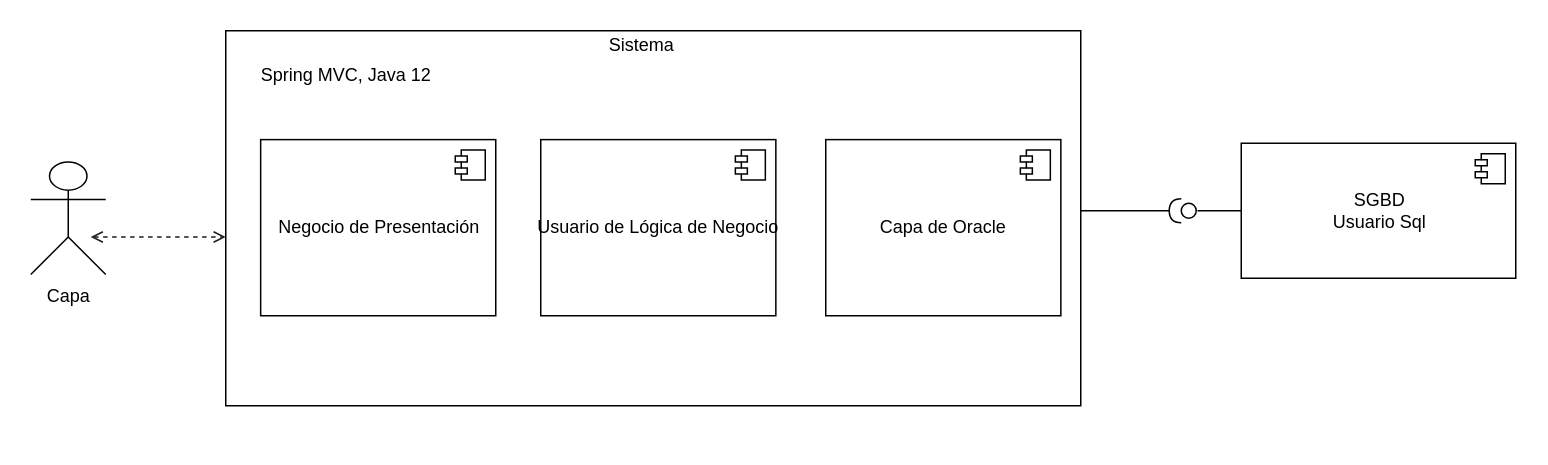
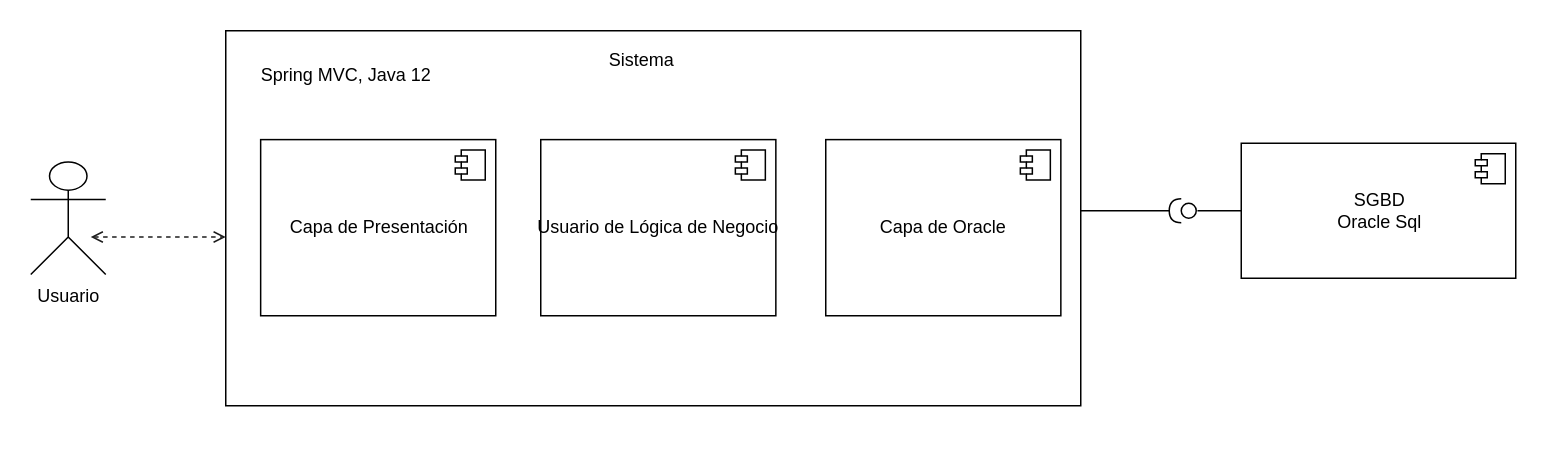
(641, 46) -> (641, 61)
(1380, 211) -> (1380, 211)
(380, 227) -> (380, 227)
(69, 297) -> (69, 297)
